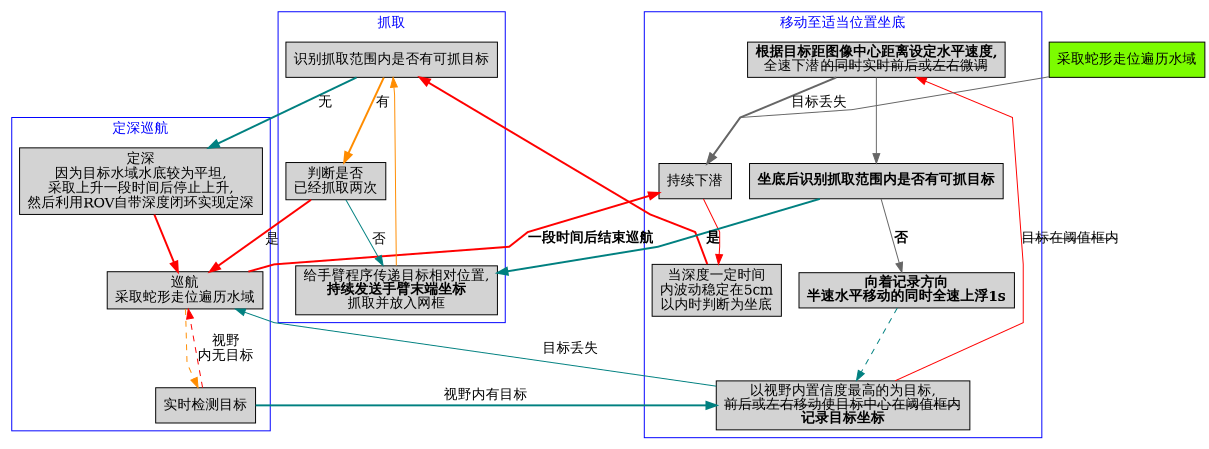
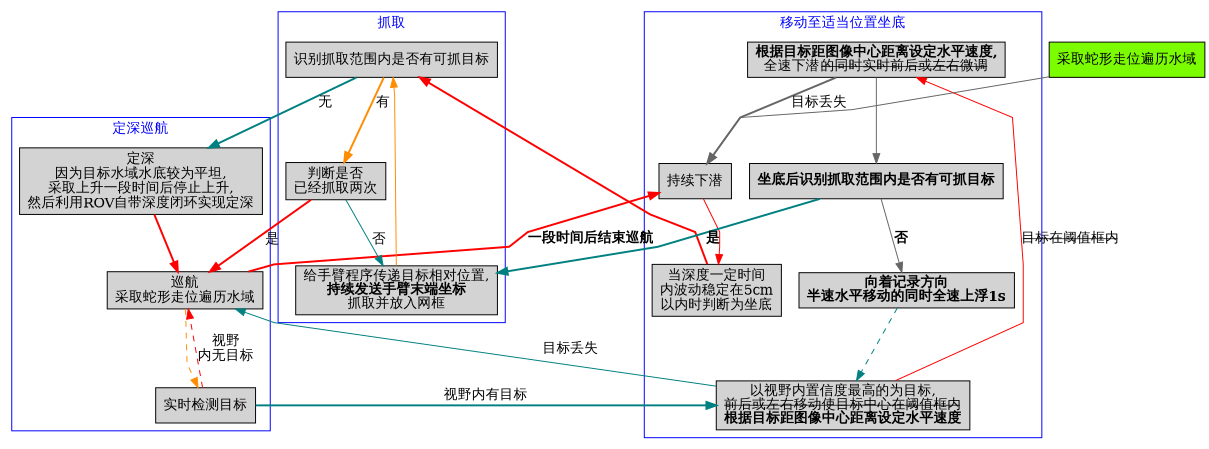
(843, 418) -> (843, 418)
